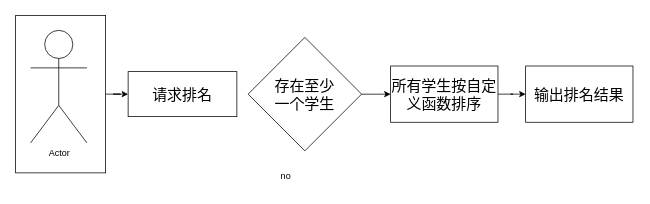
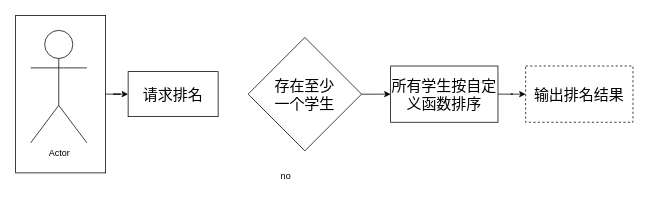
(182, 94) -> (173, 94)
(579, 94) -> (579, 94)
